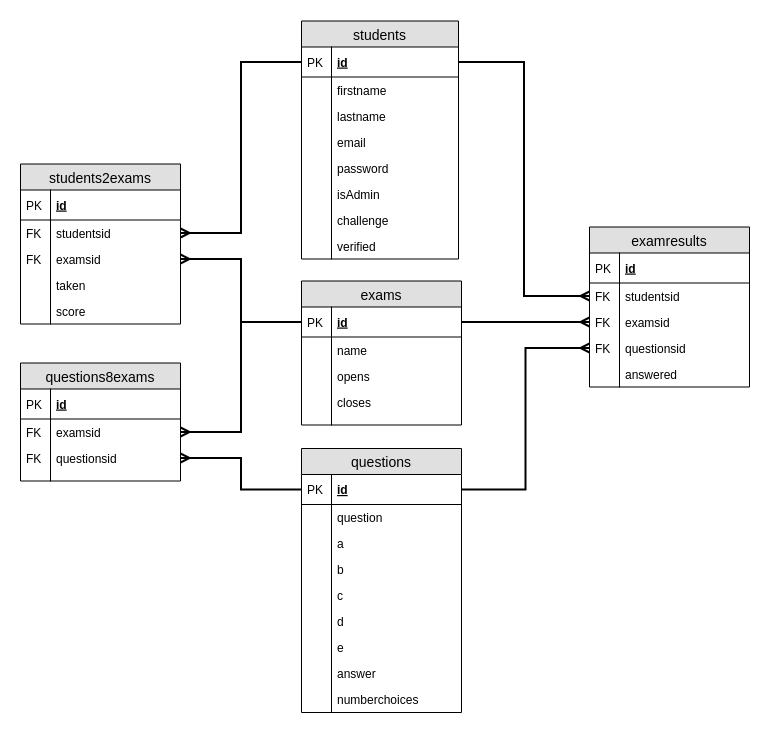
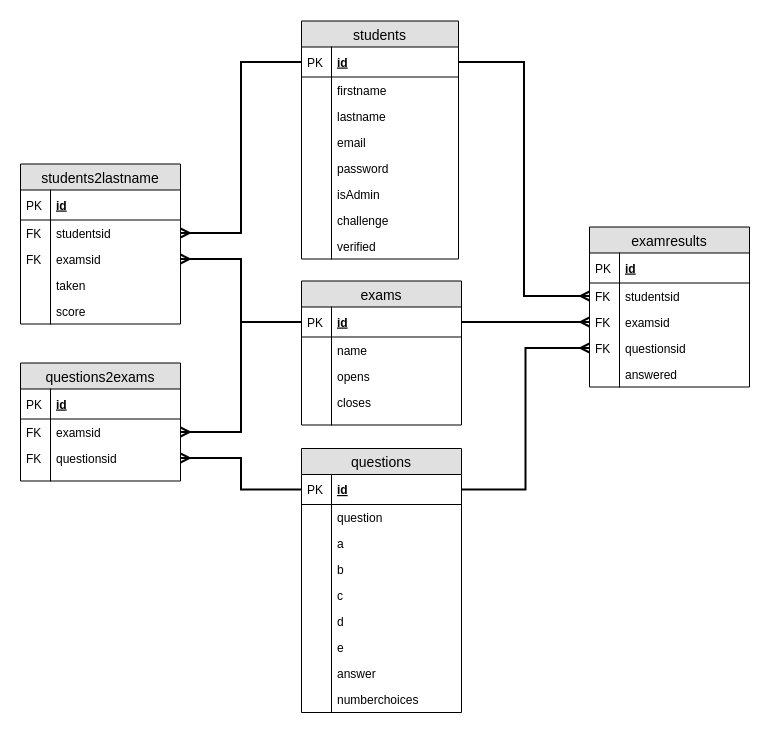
(100, 178) -> (100, 178)
(100, 377) -> (100, 377)
